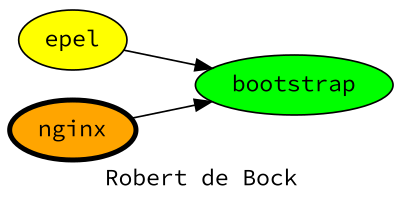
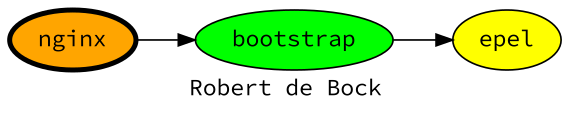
(160, 58) -> (415, 40)
